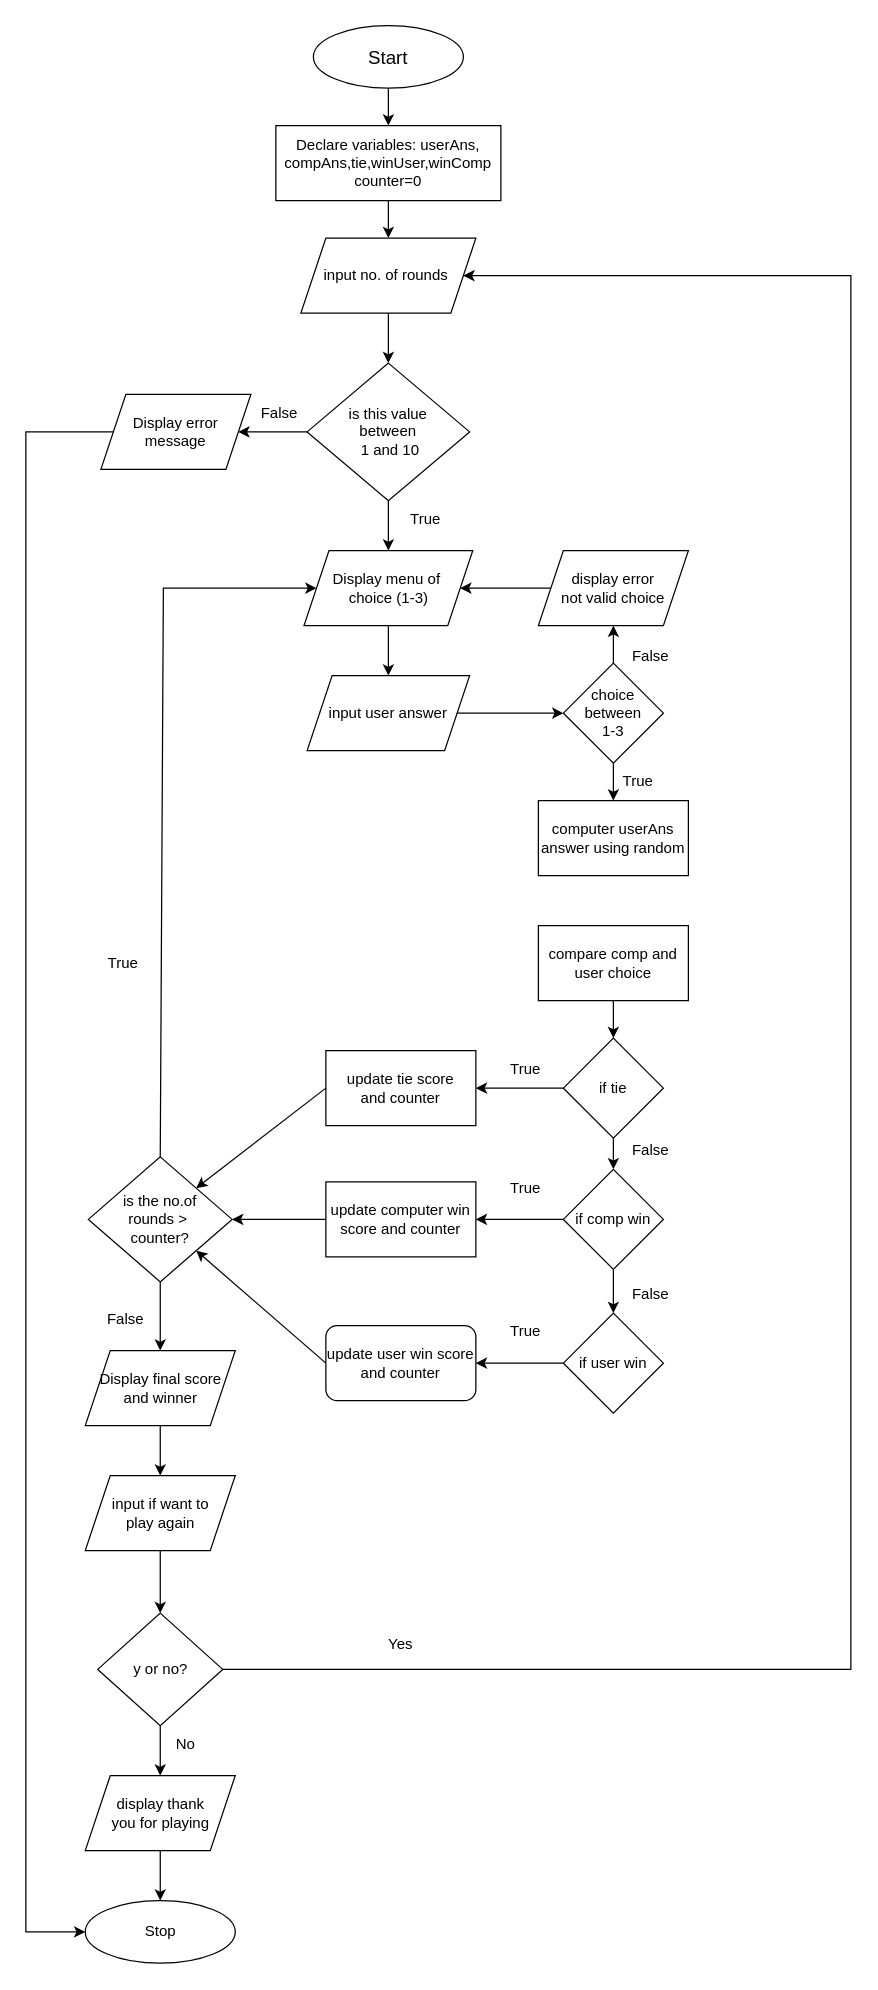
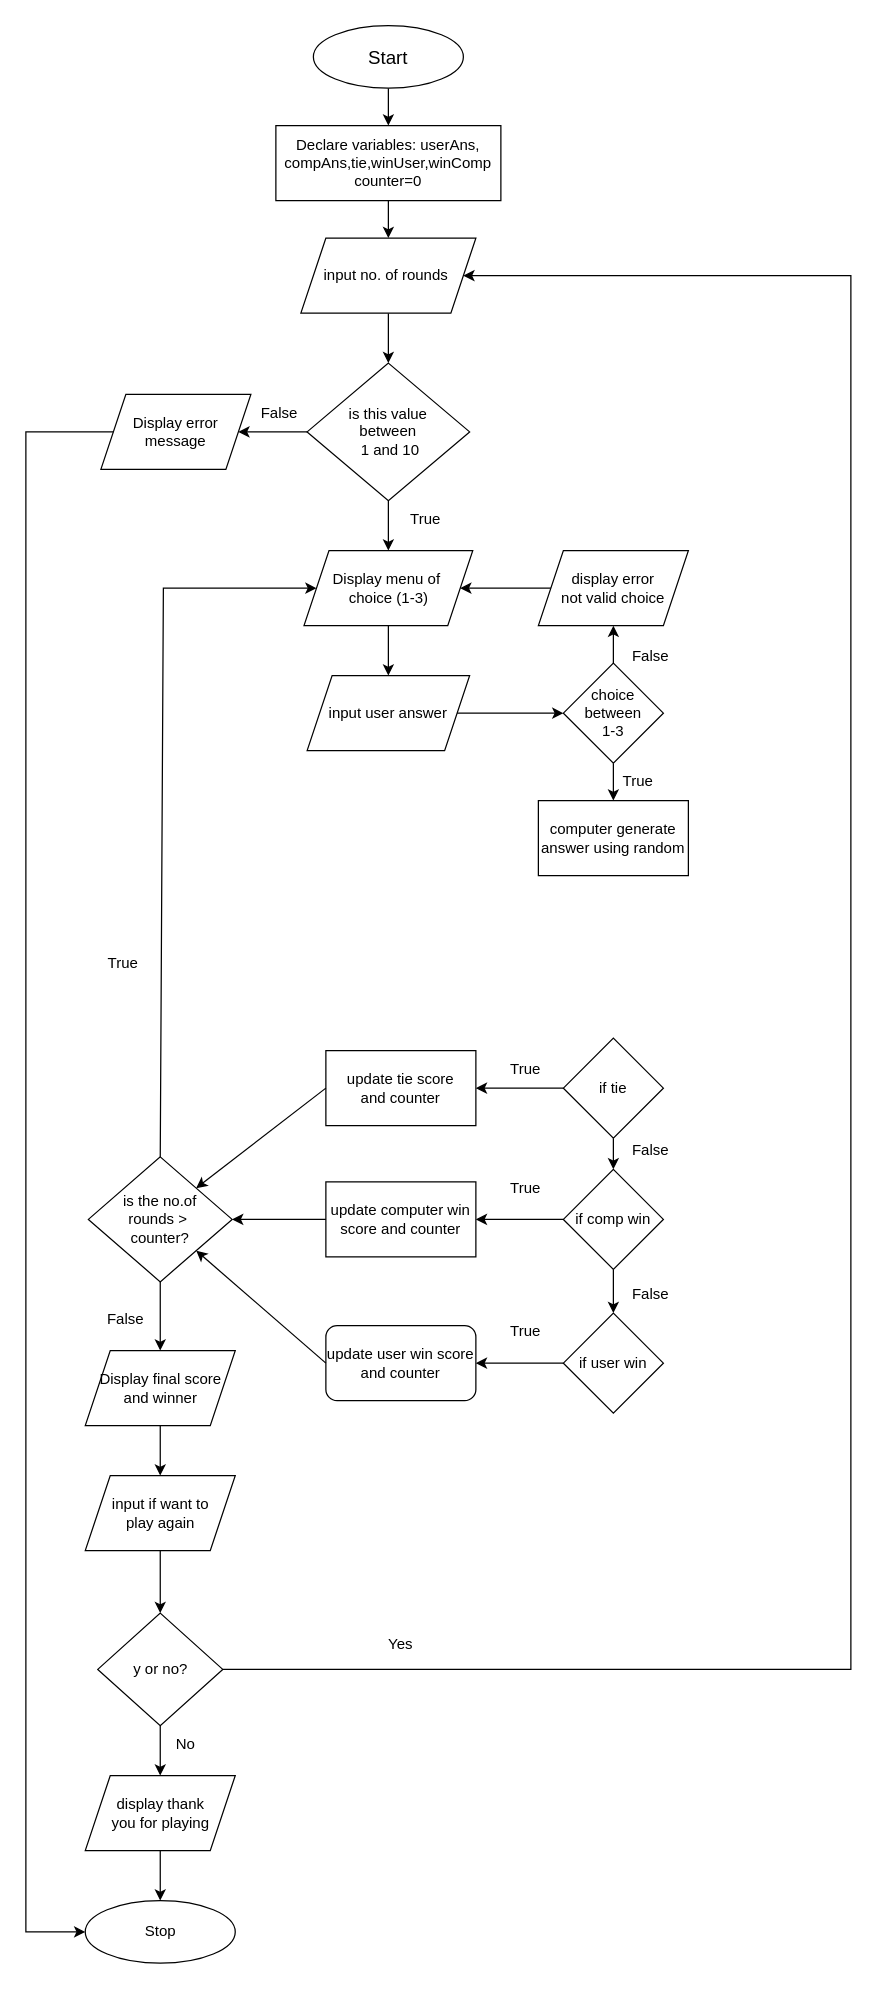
(613, 838) -> (613, 838)
(613, 963) -> none
(613, 1024) -> none
